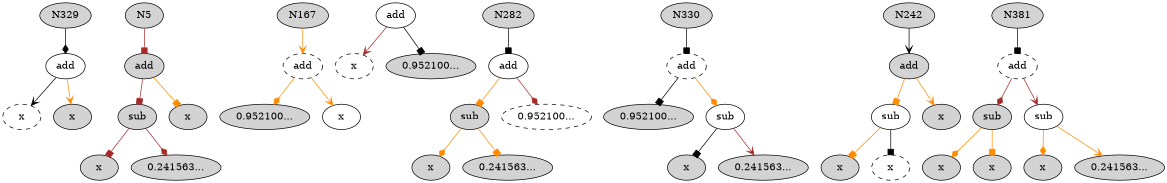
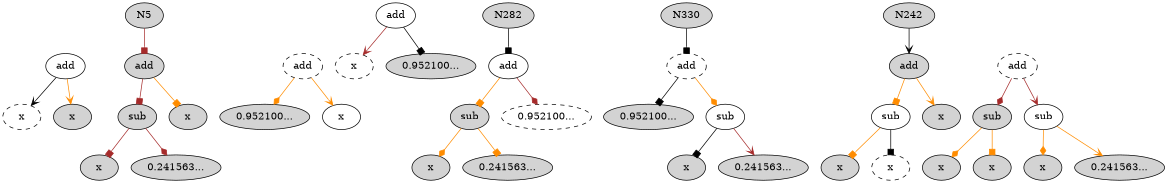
(65, 15) -> none
(303, 15) -> none
(1018, 15) -> none
